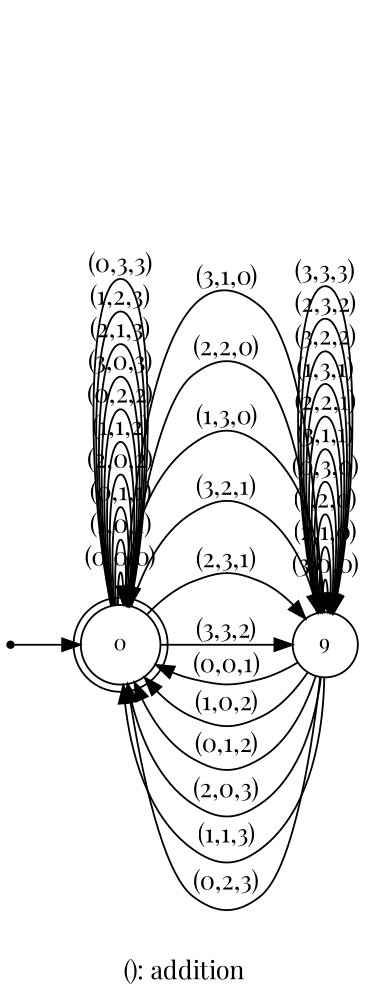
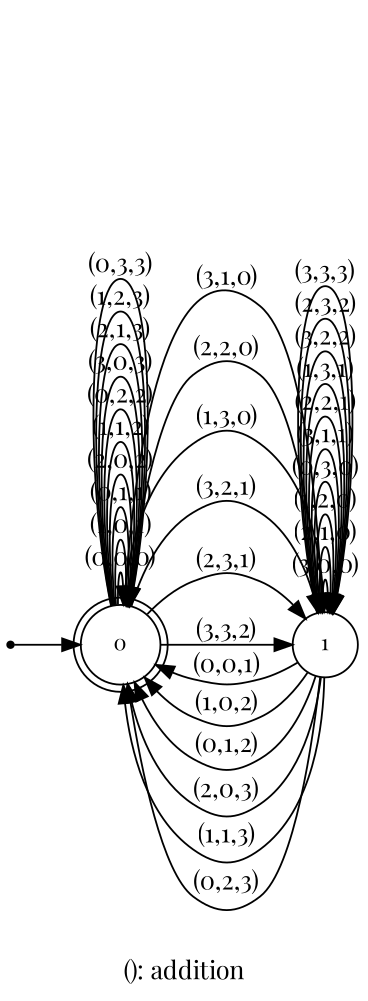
(325, 645) -> (325, 645)
